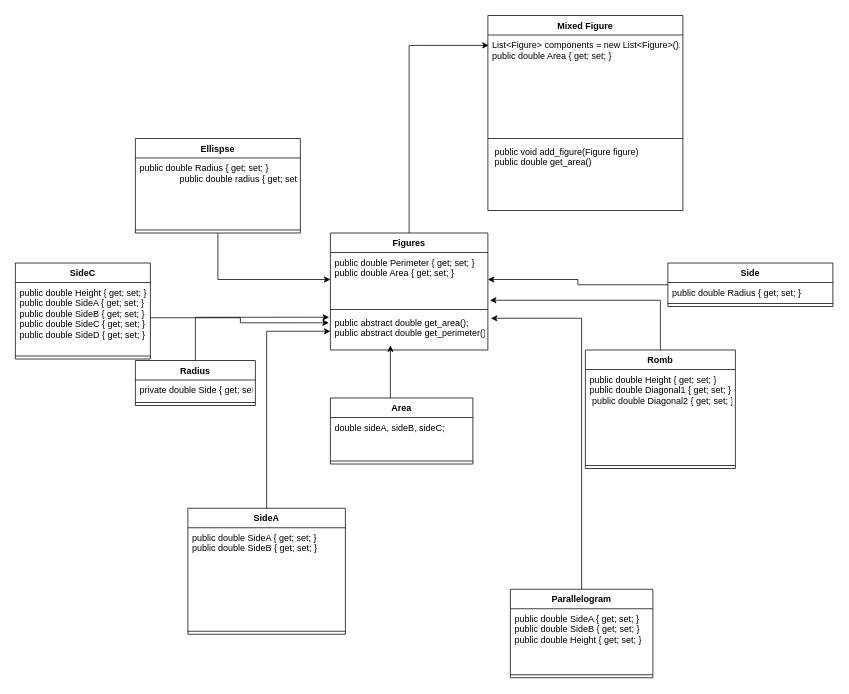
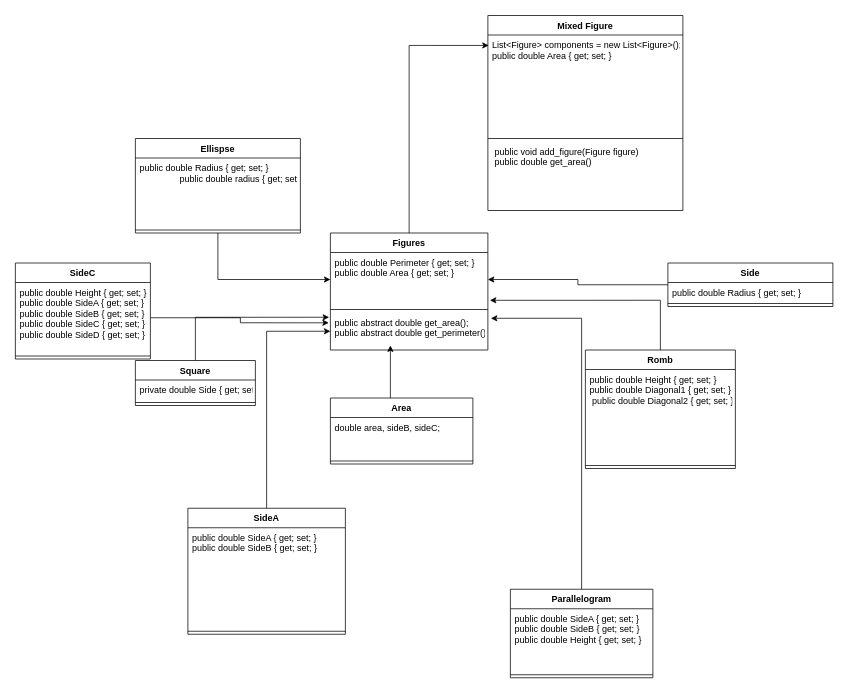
(195, 371) -> (195, 371)
(391, 428) -> (389, 428)
